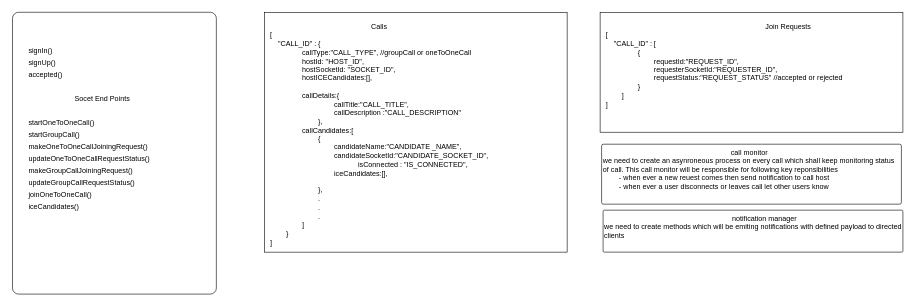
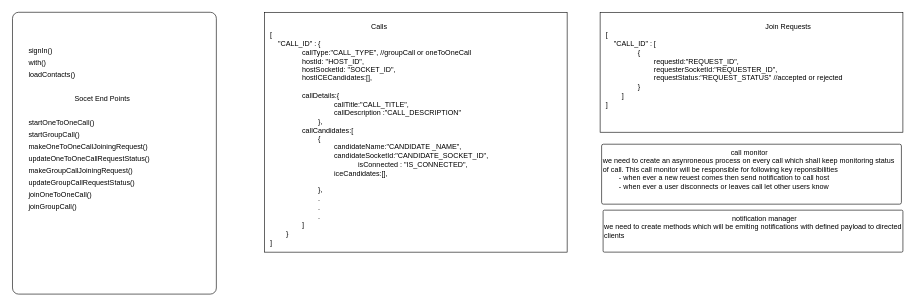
(44, 63) -> (40, 63)
(49, 75) -> (56, 75)
(57, 207) -> (56, 207)
